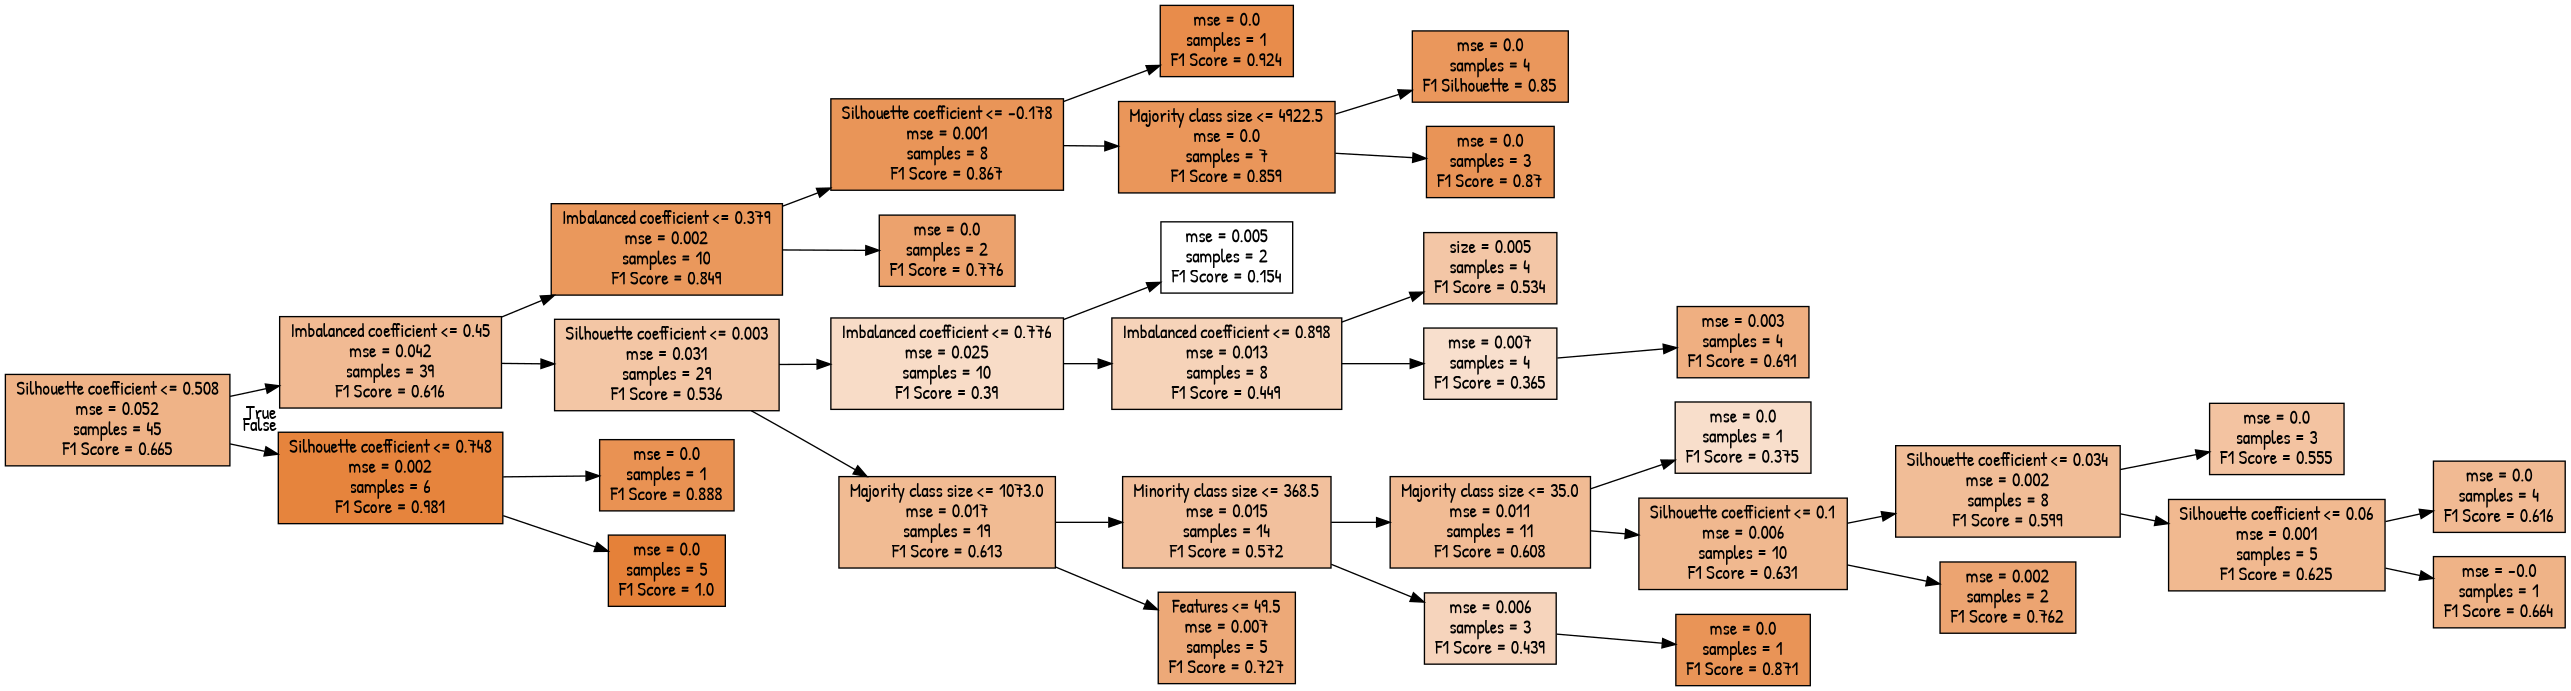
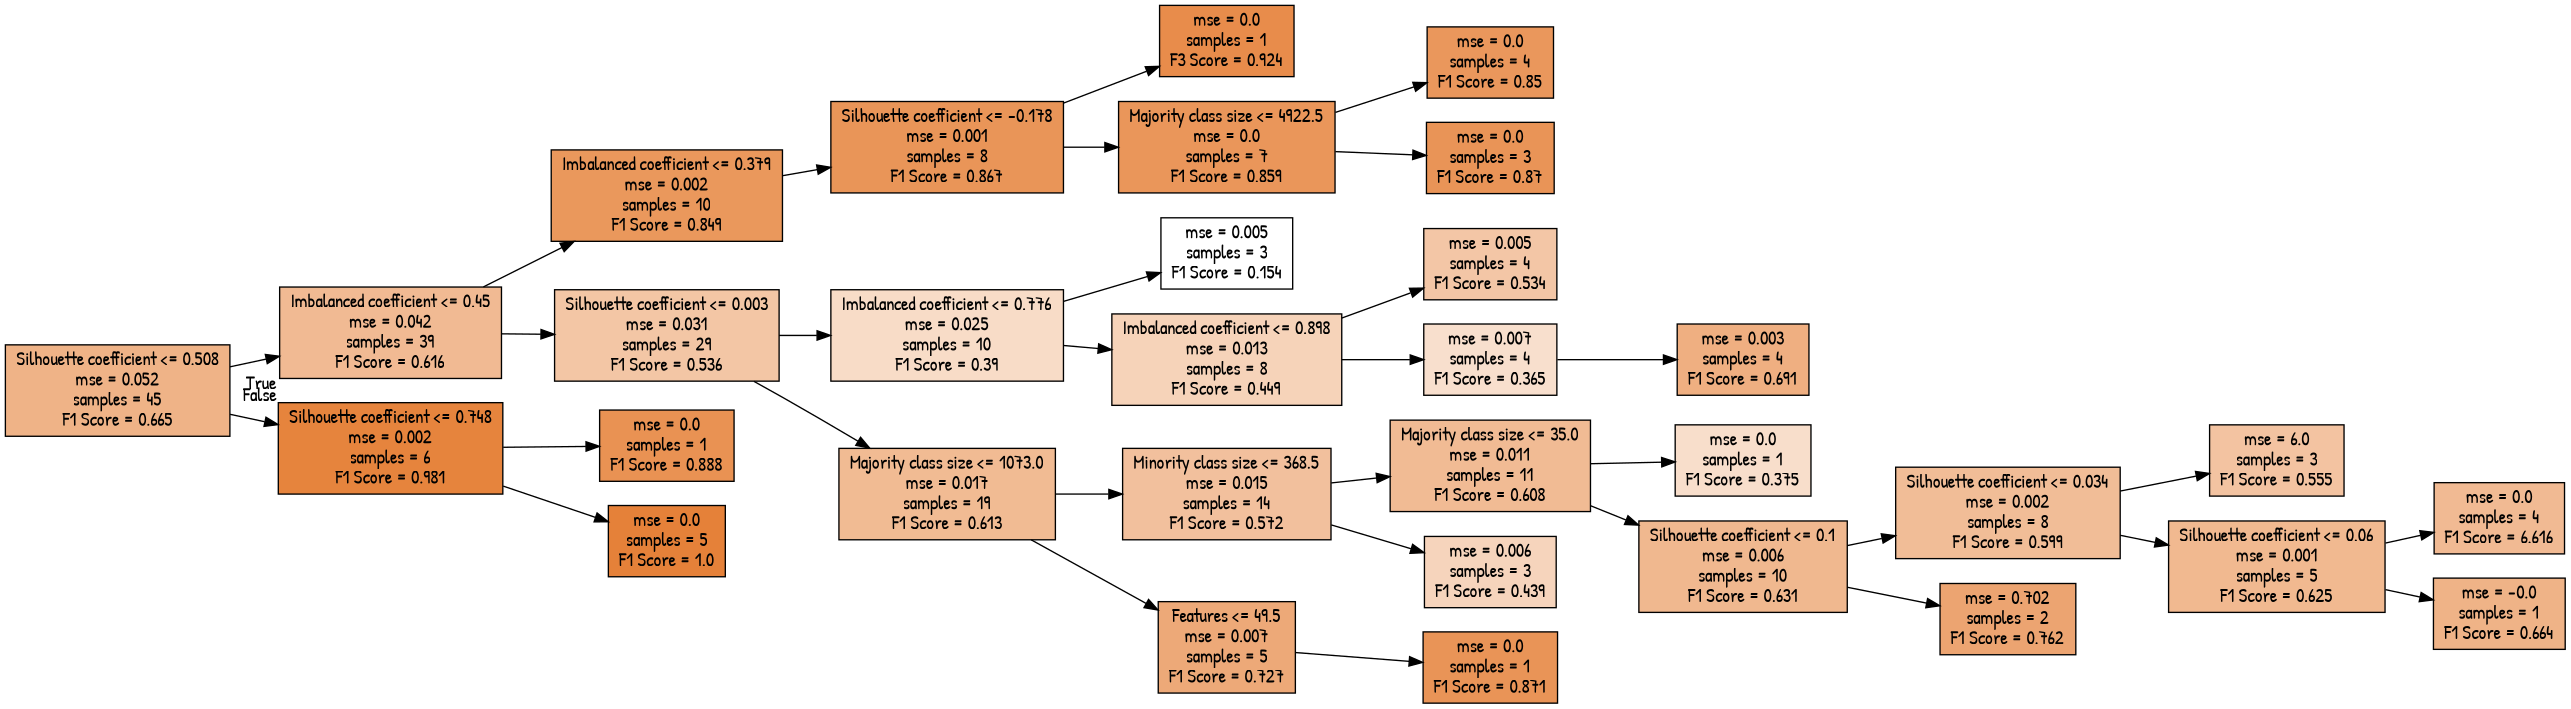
(1227, 41) -> (1227, 41)
(1490, 67) -> (1490, 63)
(947, 251) -> none
(1227, 257) -> (1227, 253)
(1490, 268) -> (1490, 264)
(2277, 439) -> (2277, 460)
(2499, 497) -> (2499, 518)
(2008, 598) -> (2008, 619)
(1609, 639) -> (1352, 657)
